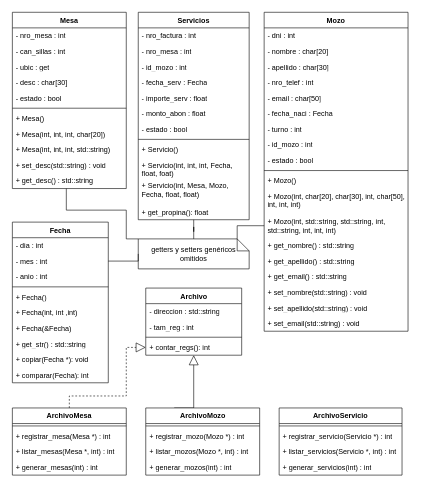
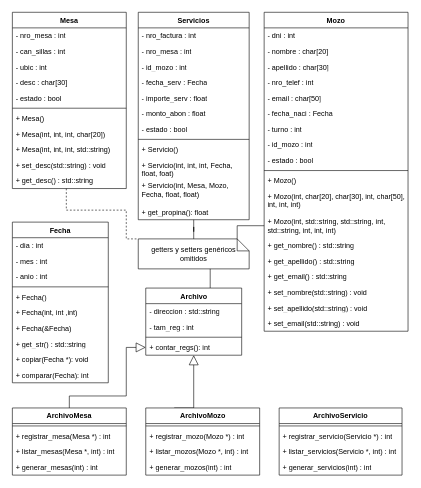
(35, 68) -> (34, 68)
(106, 210) -> (106, 210)
(127, 261) -> none
none -> (210, 279)
(120, 396) -> (120, 396)
